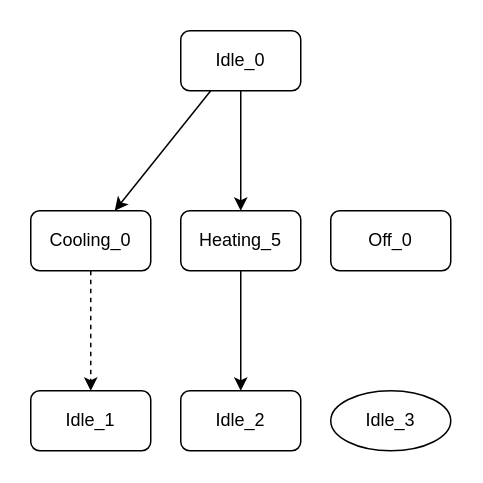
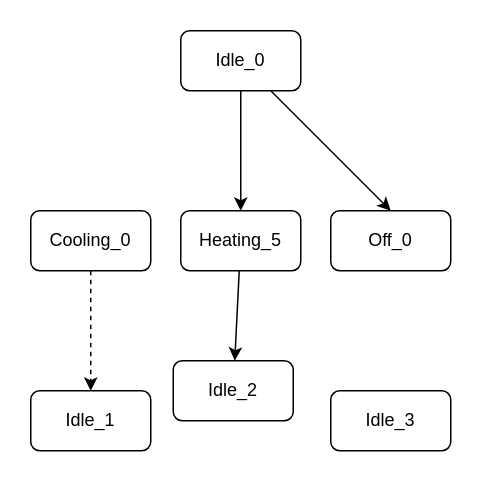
(166, 147) -> none
none -> (327, 147)
(241, 421) -> (233, 391)
(391, 421) -> (391, 421)
